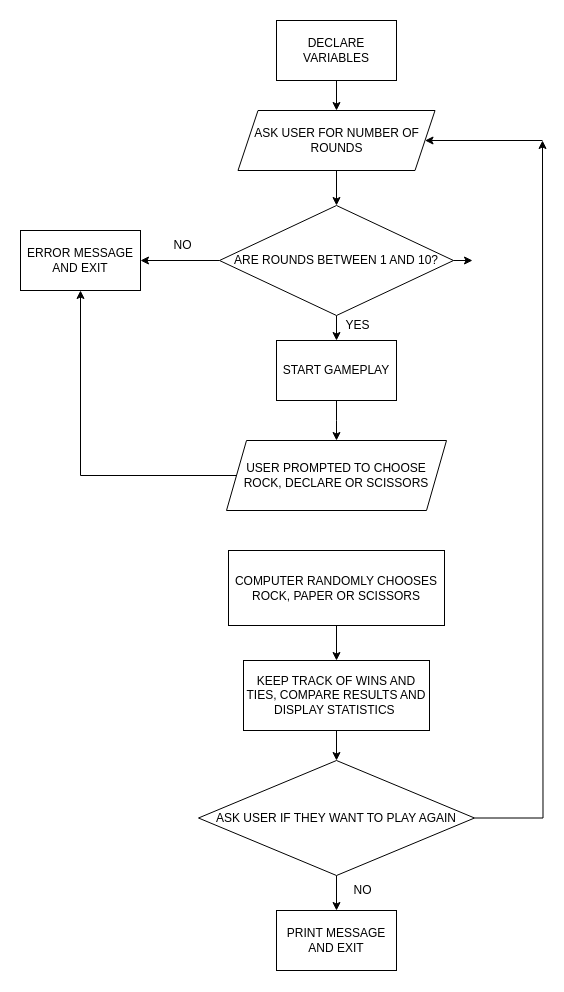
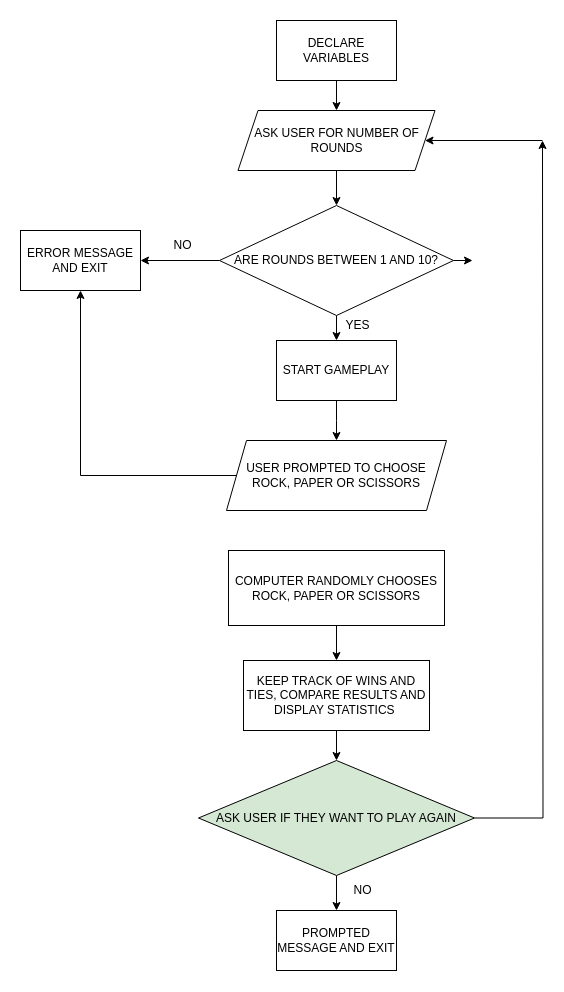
(337, 476) -> (337, 476)
(337, 818) -> (337, 818)
(337, 941) -> (337, 941)
